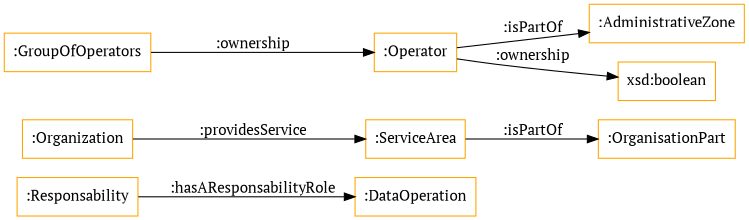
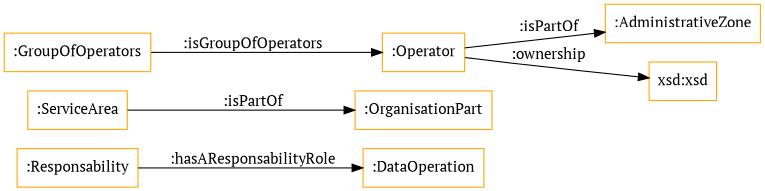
(253, 44) -> (253, 44)
(667, 81) -> (683, 81)
(78, 139) -> none
